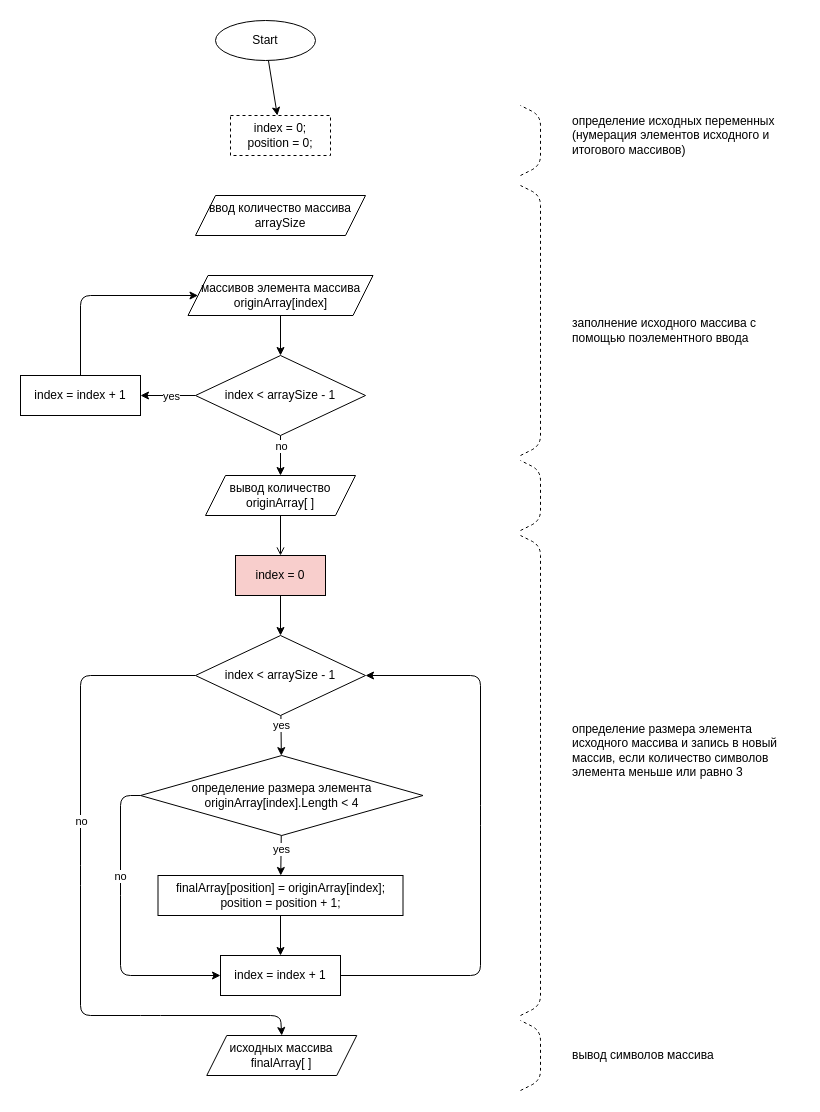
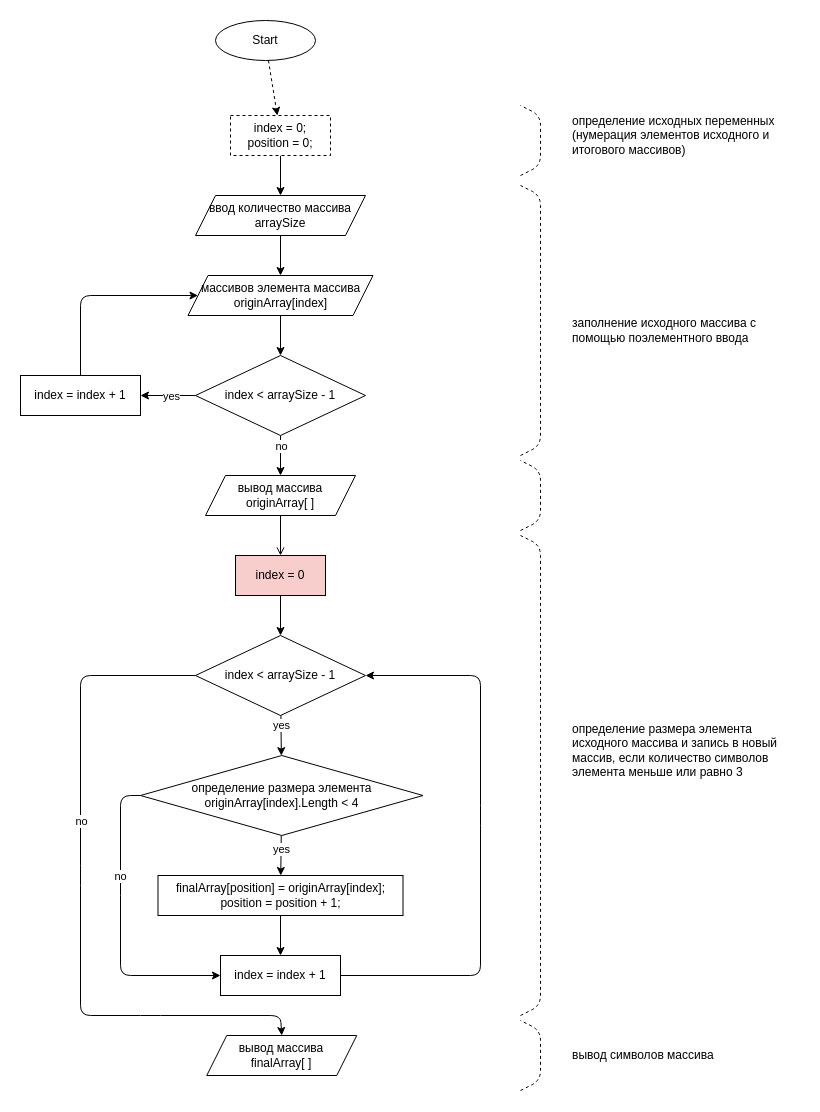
(272, 85) -> (272, 85)
none -> (281, 172)
none -> (281, 252)
(281, 496) -> (281, 496)
(282, 1056) -> (282, 1056)
